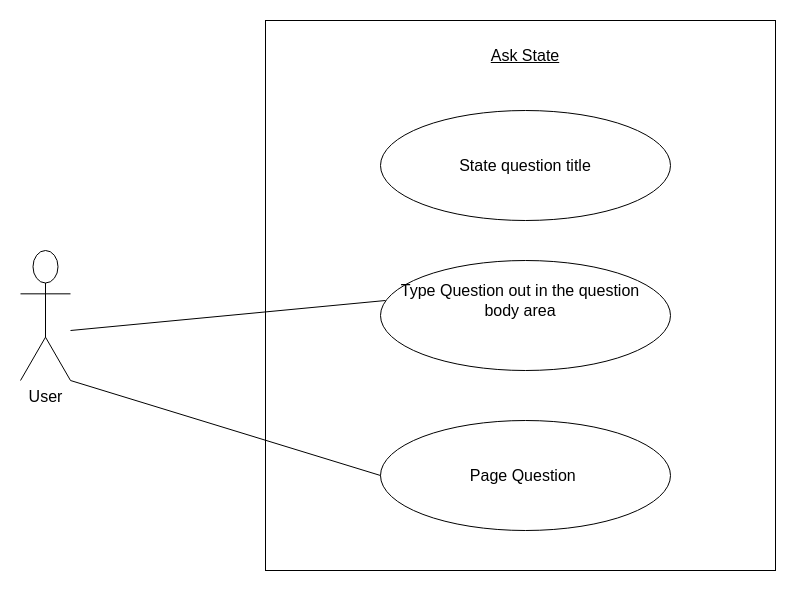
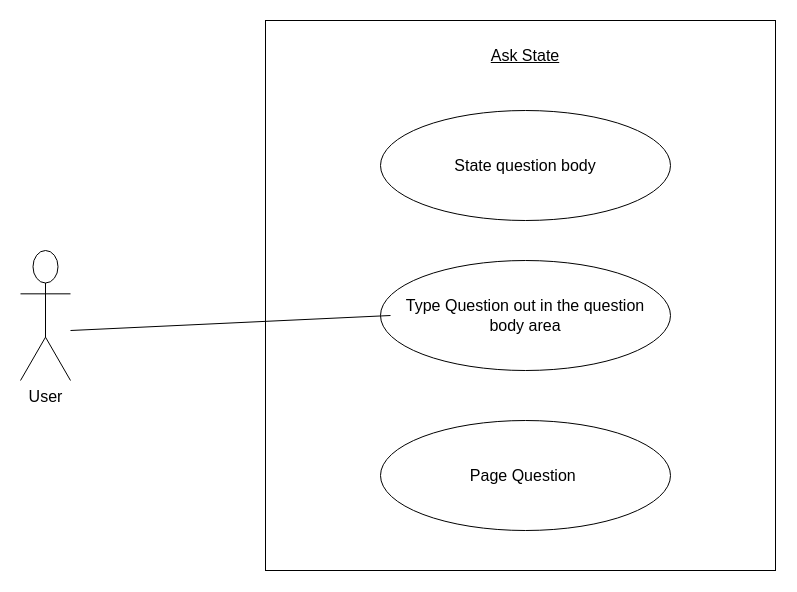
(526, 166) -> (526, 166)
(521, 301) -> (526, 316)
(226, 428) -> none
